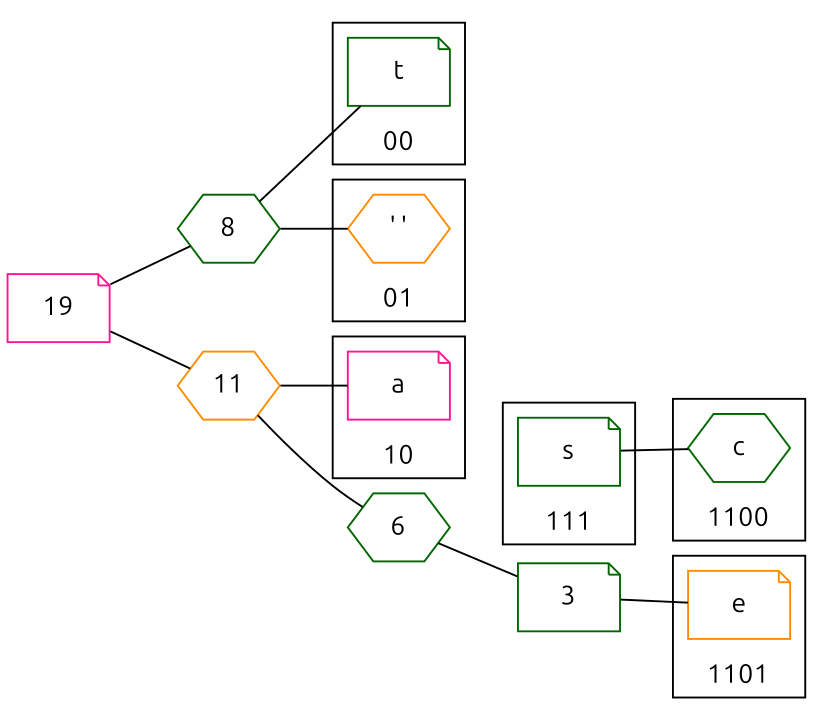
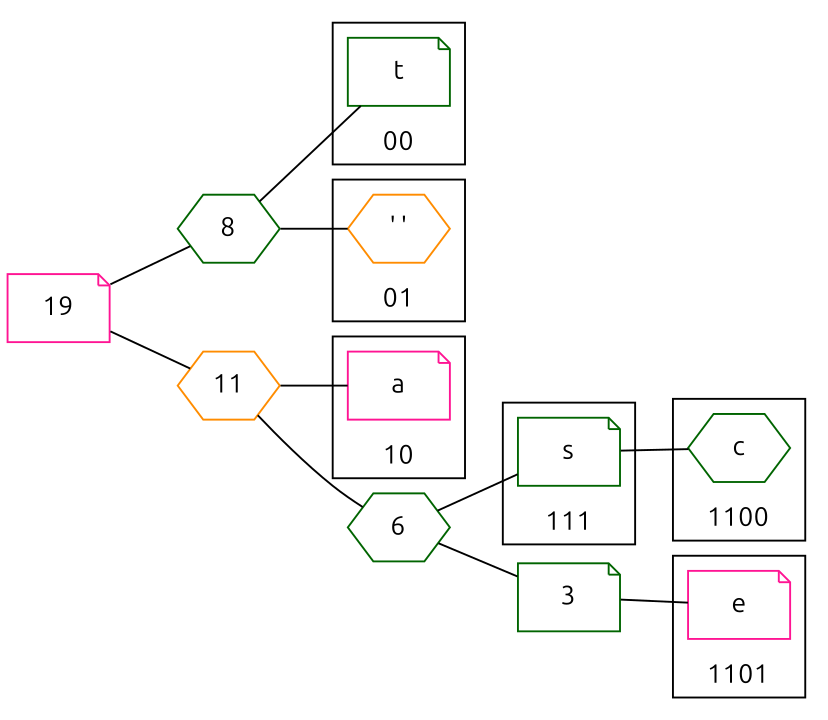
none -> (478, 492)
(739, 605) -> (739, 605)
